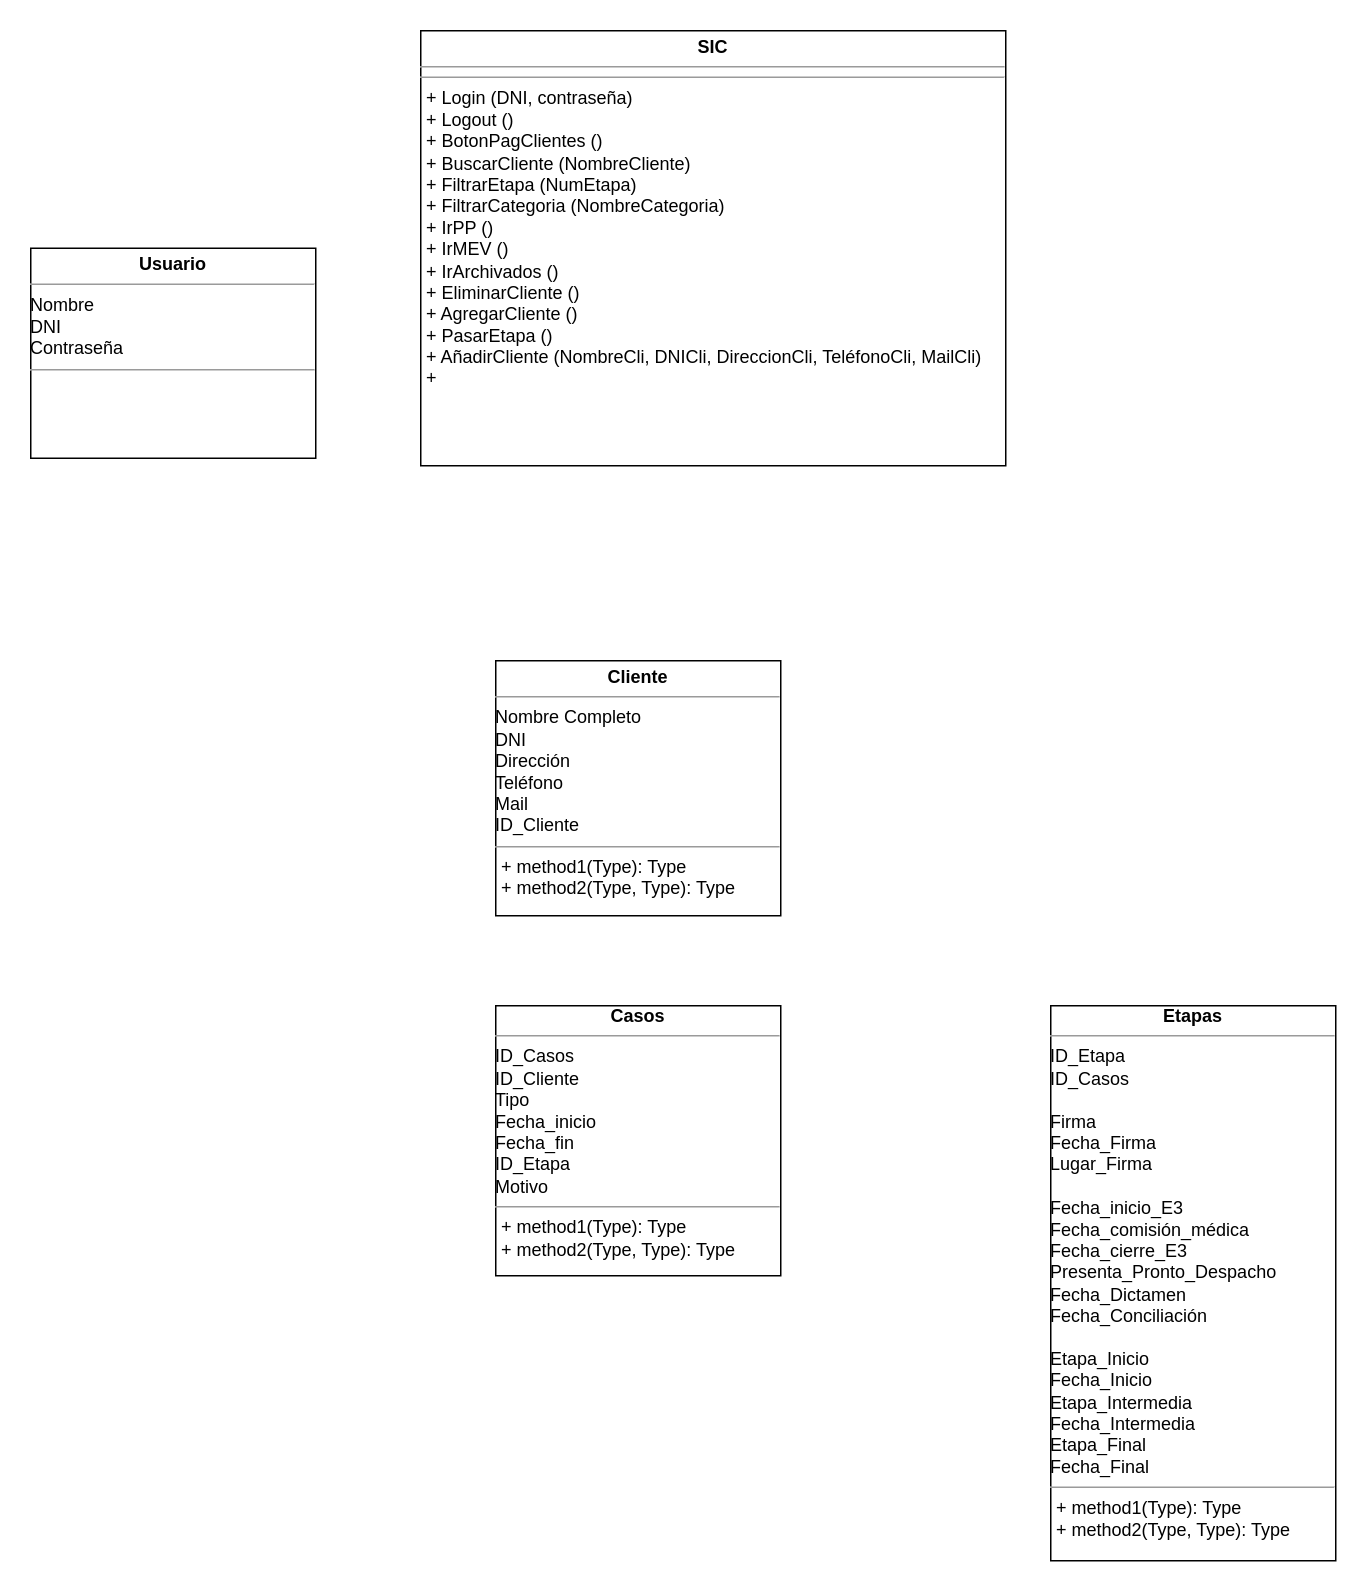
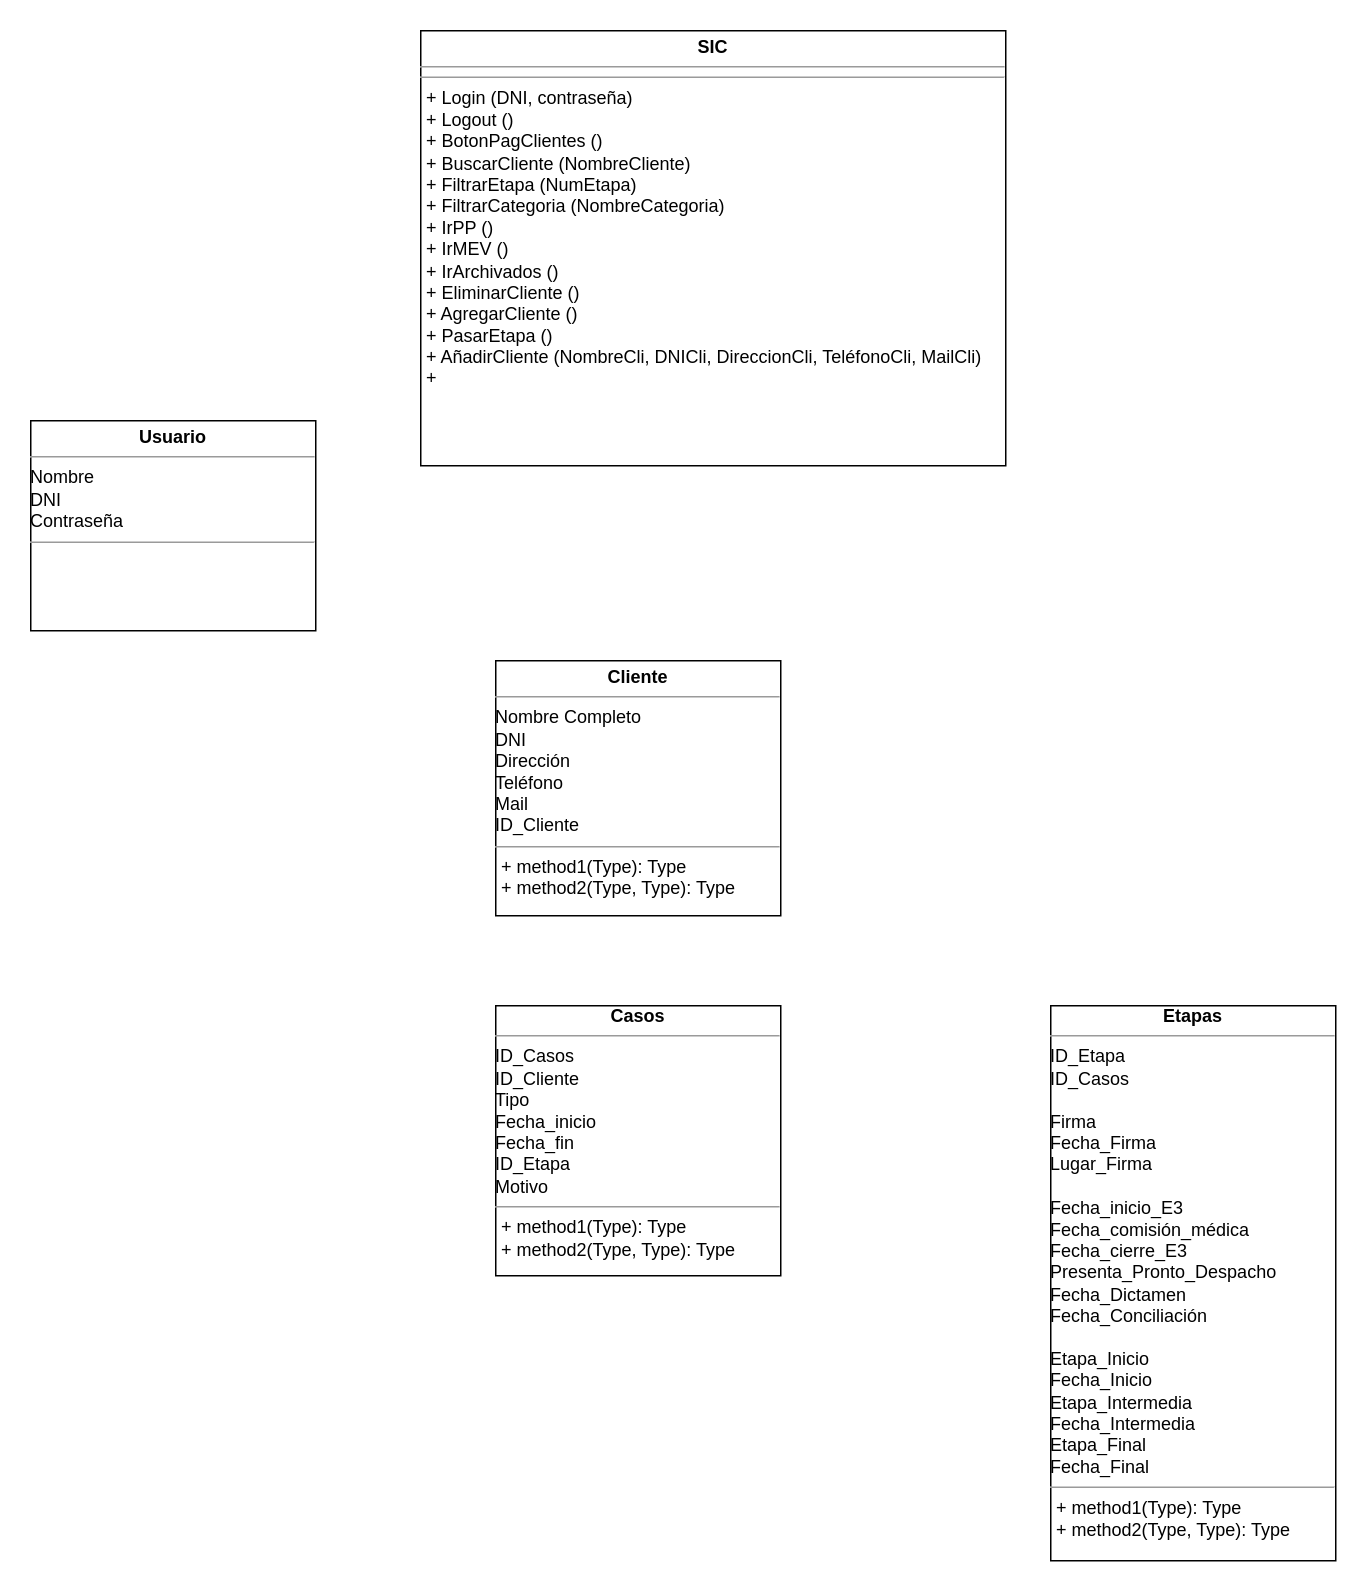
(173, 353) -> (173, 526)
